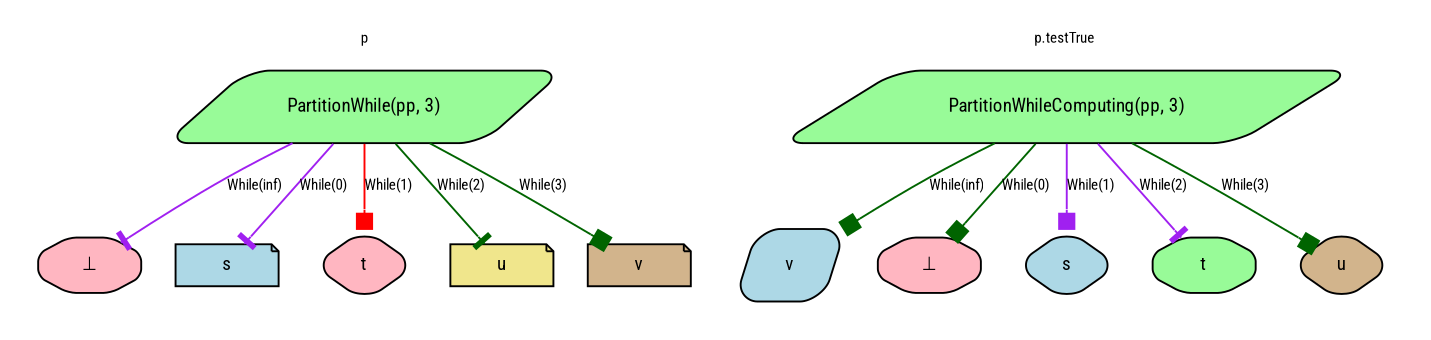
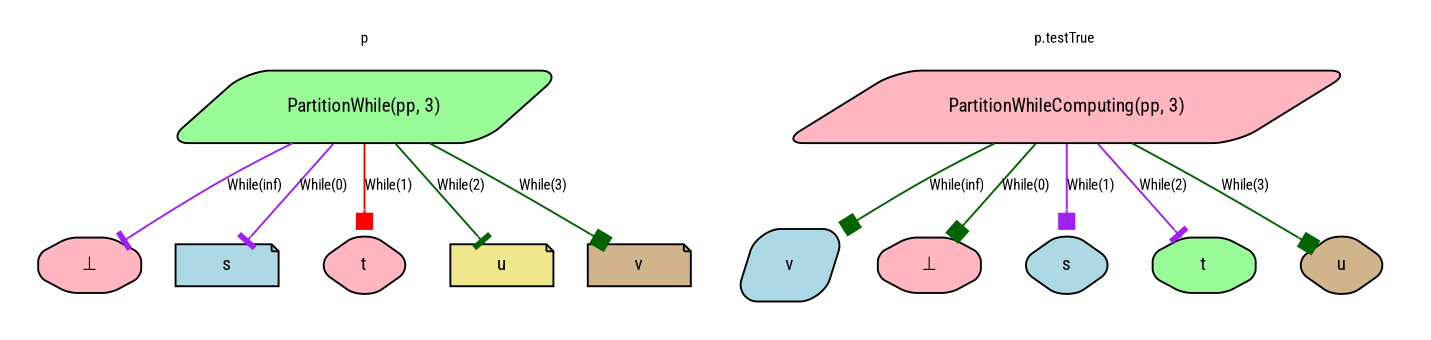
(1067, 107) -> (1067, 107)
